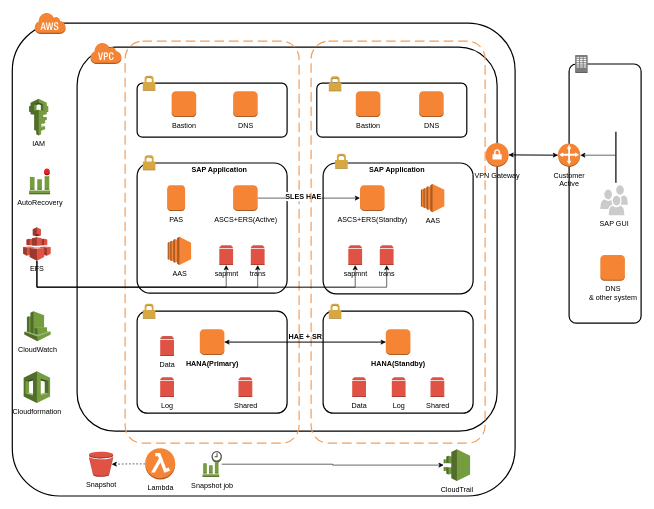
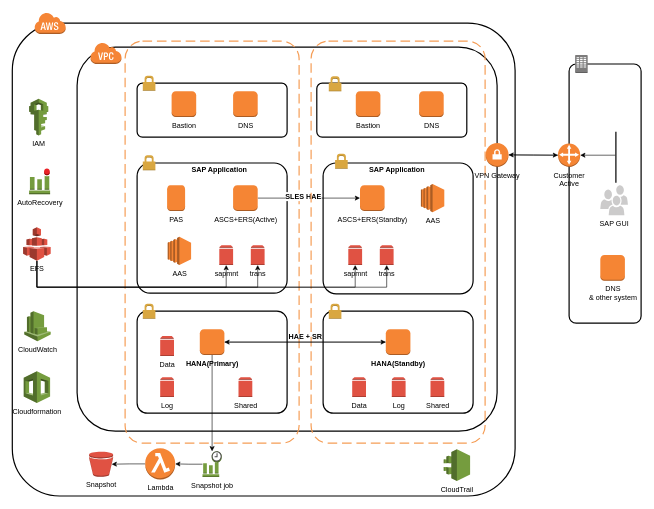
none -> (212, 445)
(130, 464) -> (130, 464)
(332, 464) -> (180, 464)
